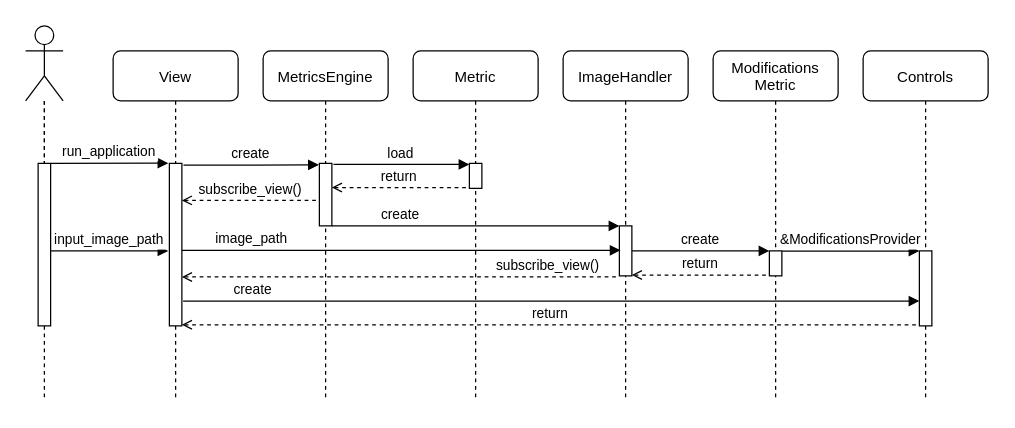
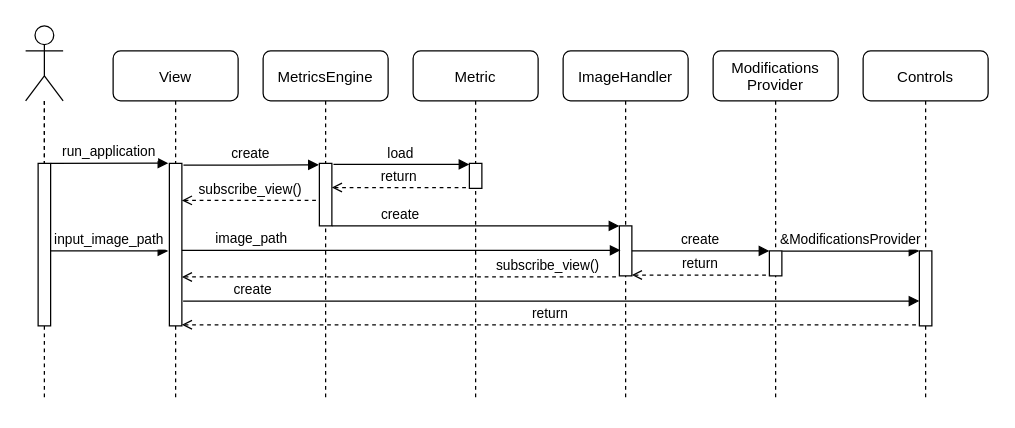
(775, 68) -> (775, 68)
